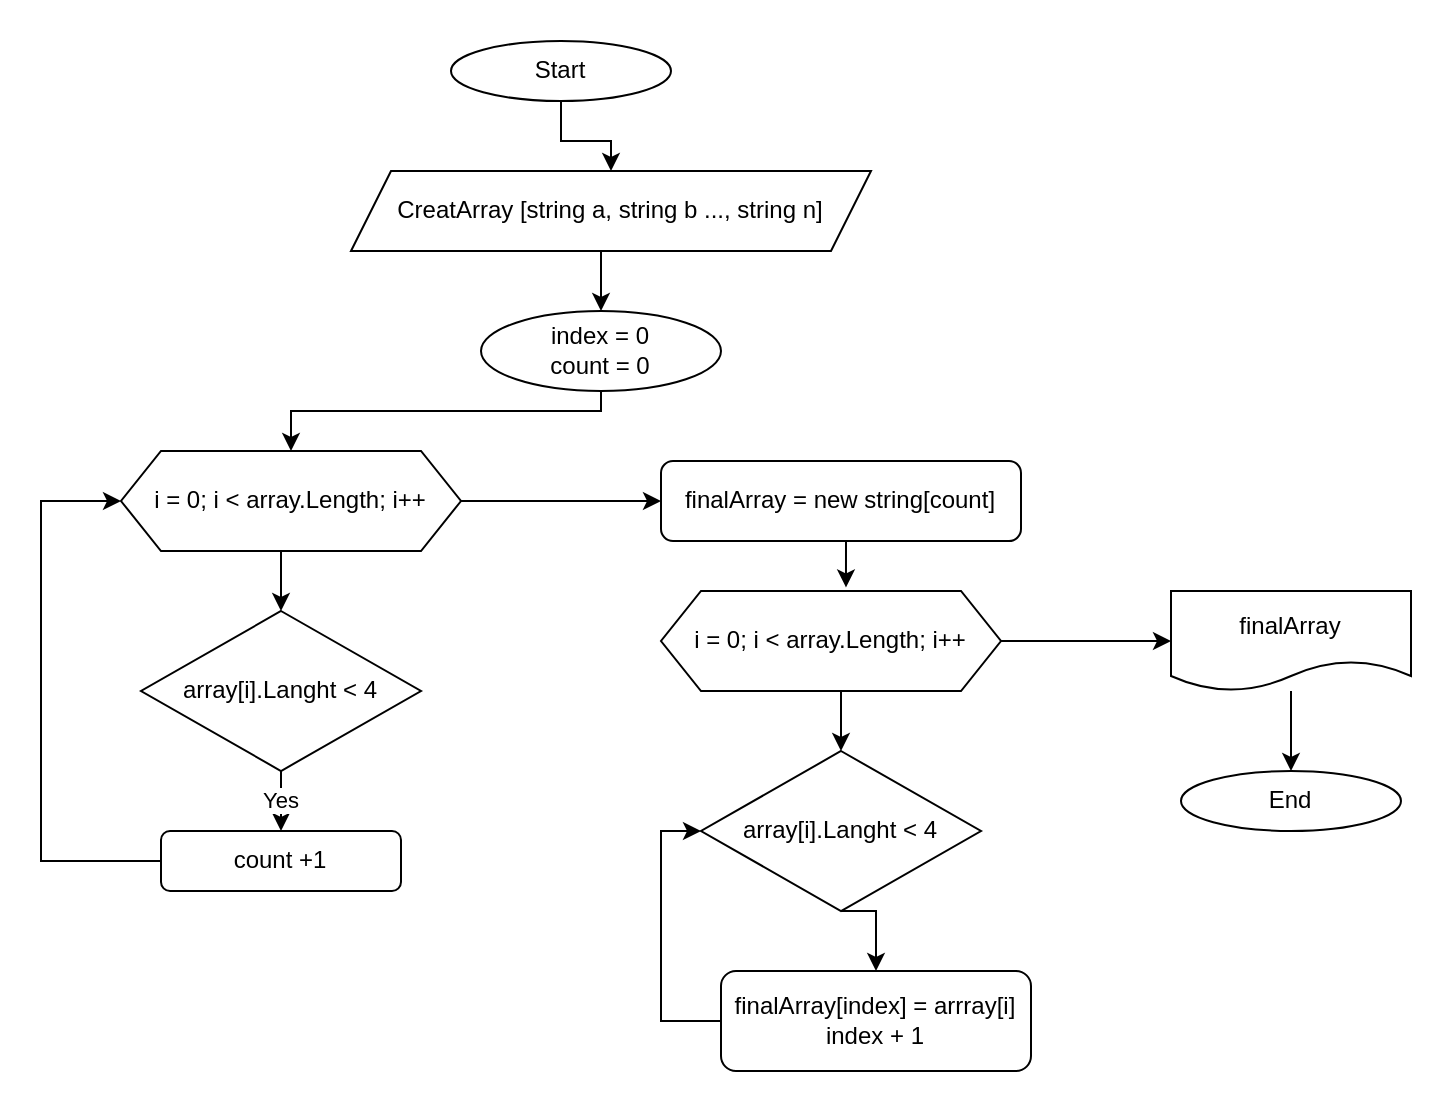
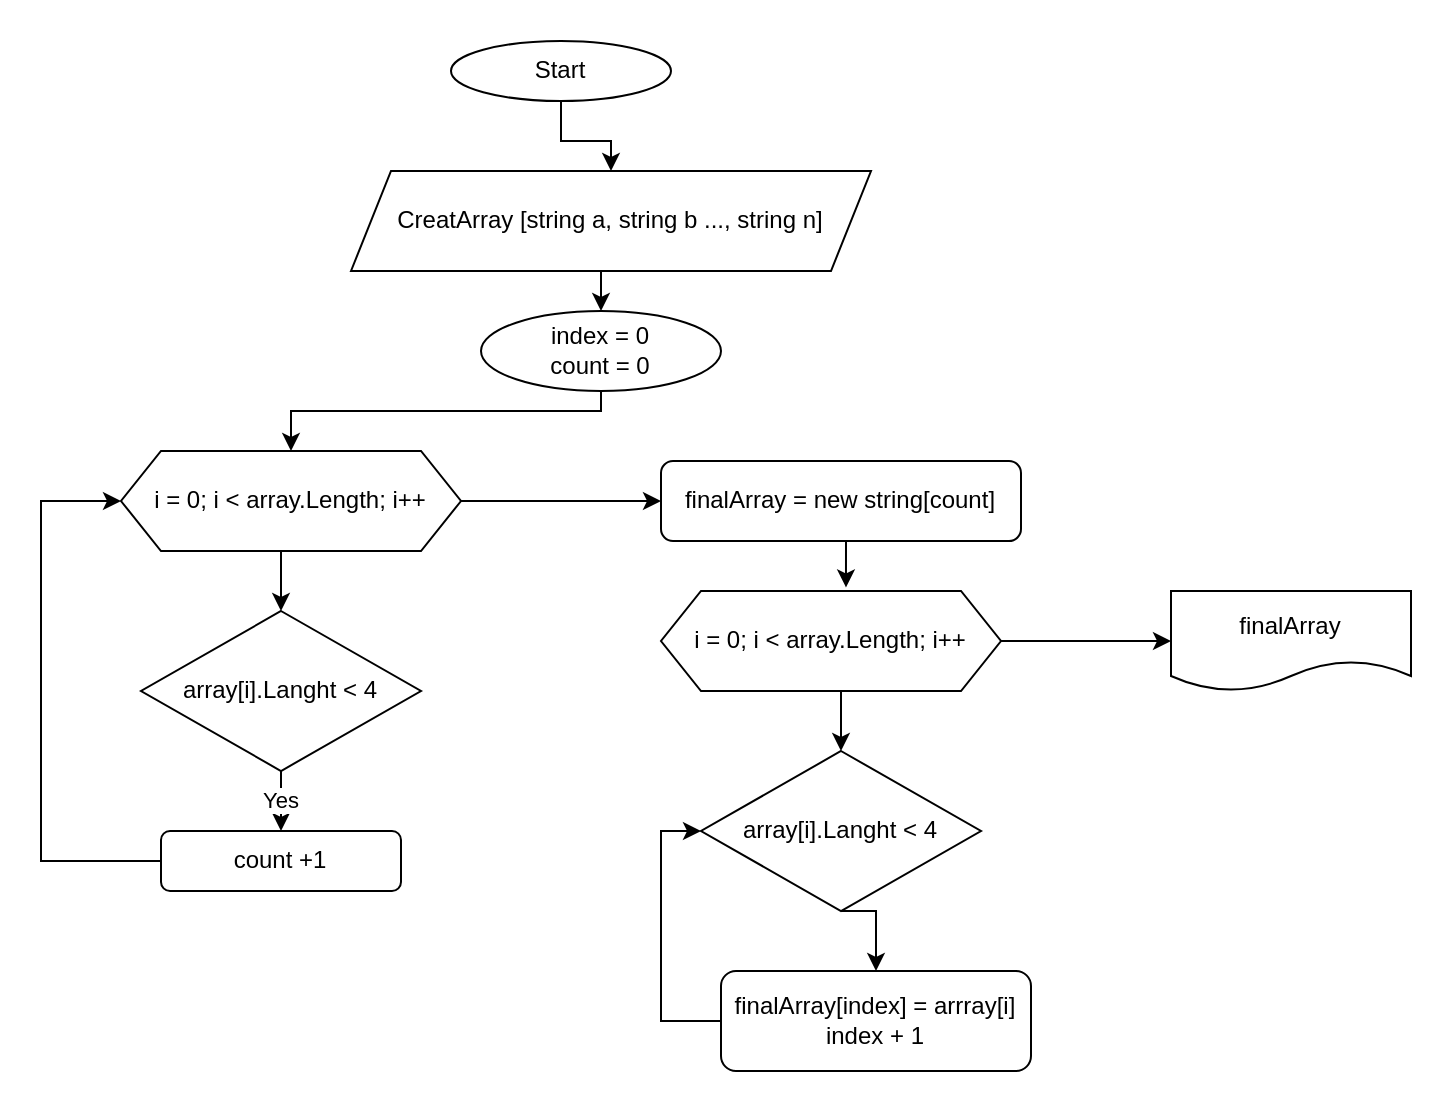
(611, 211) -> (611, 221)
(1291, 724) -> none
(1291, 801) -> none
